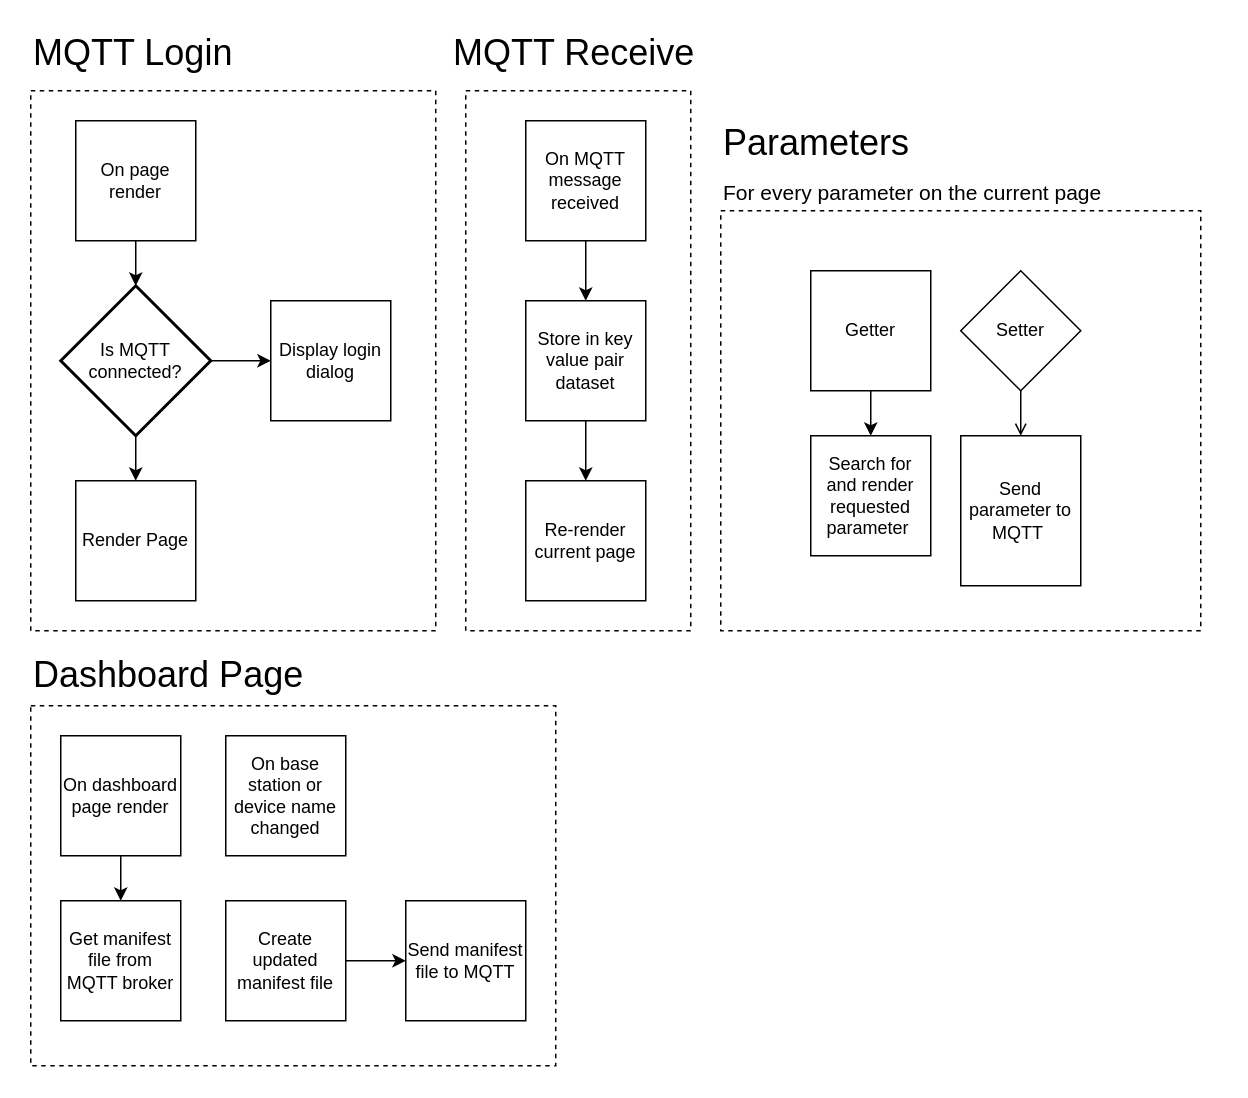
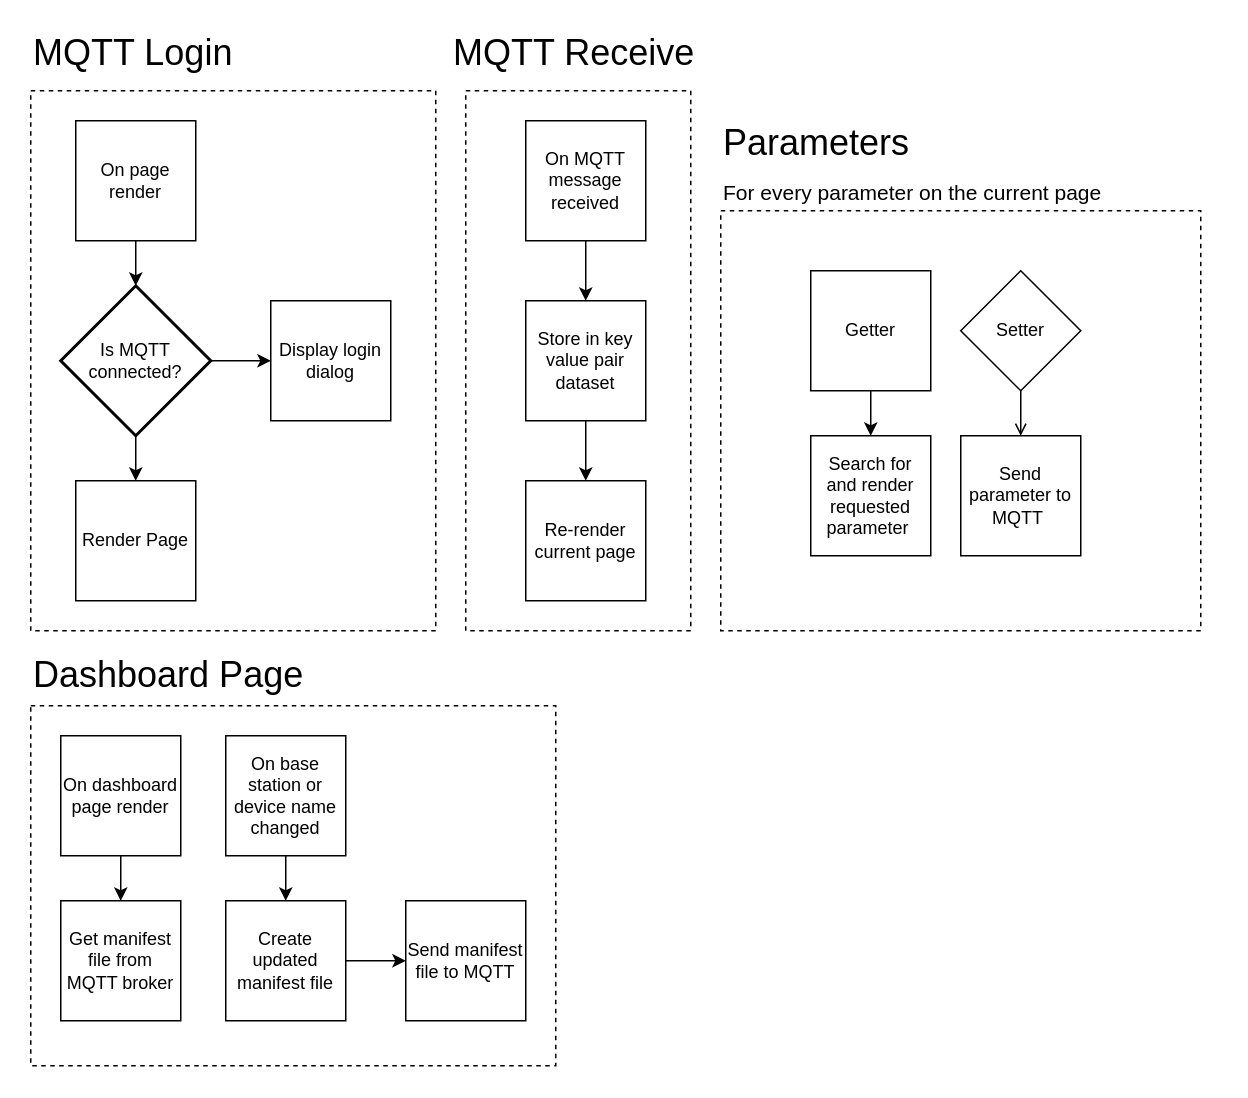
(1021, 511) -> (1021, 496)
none -> (286, 884)
